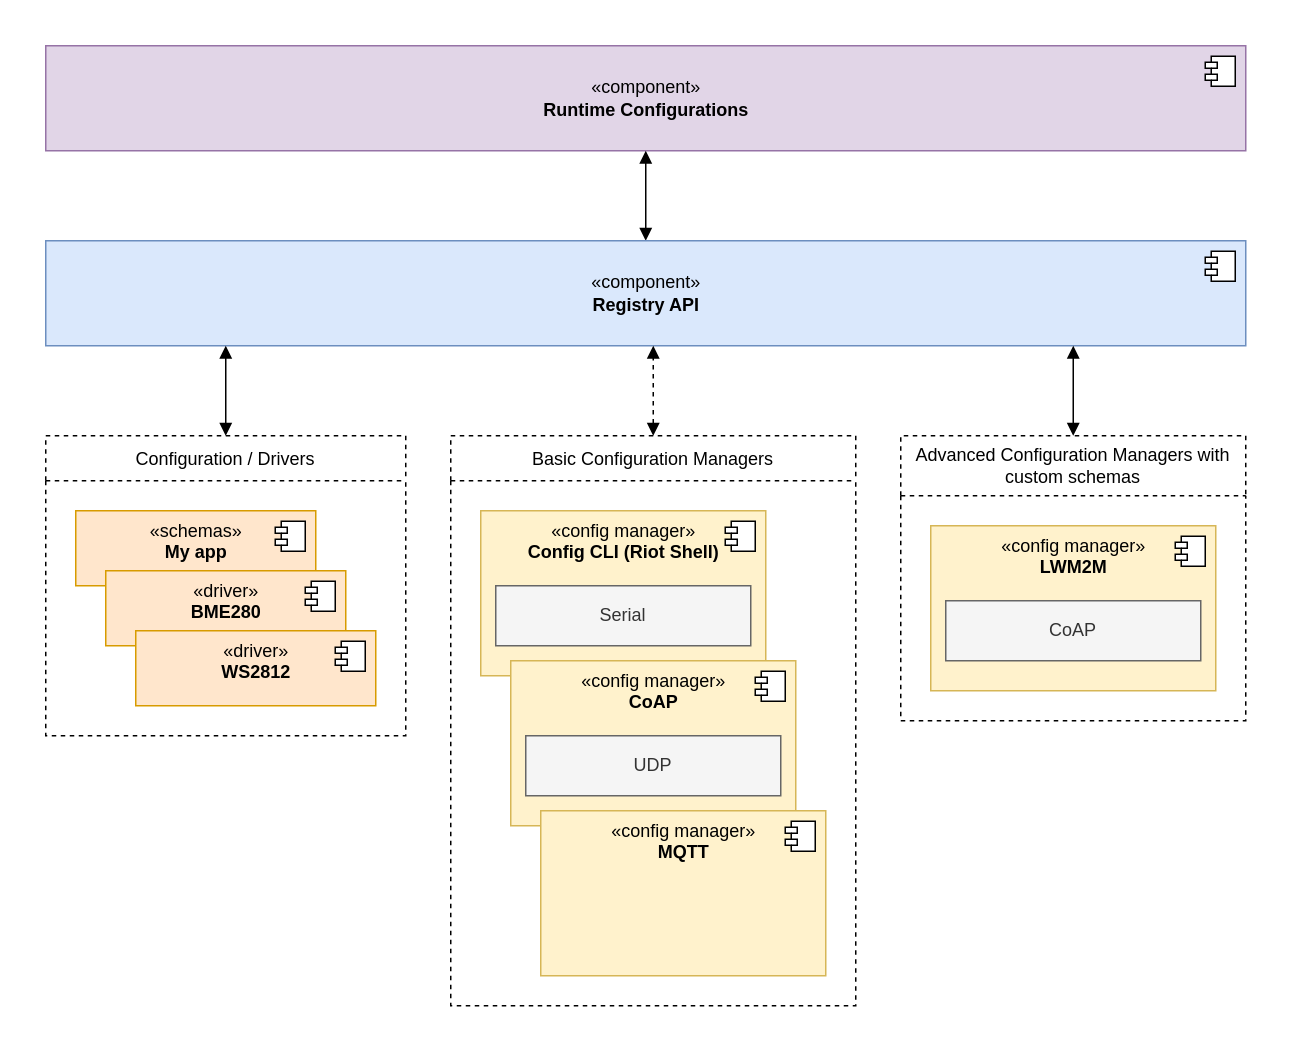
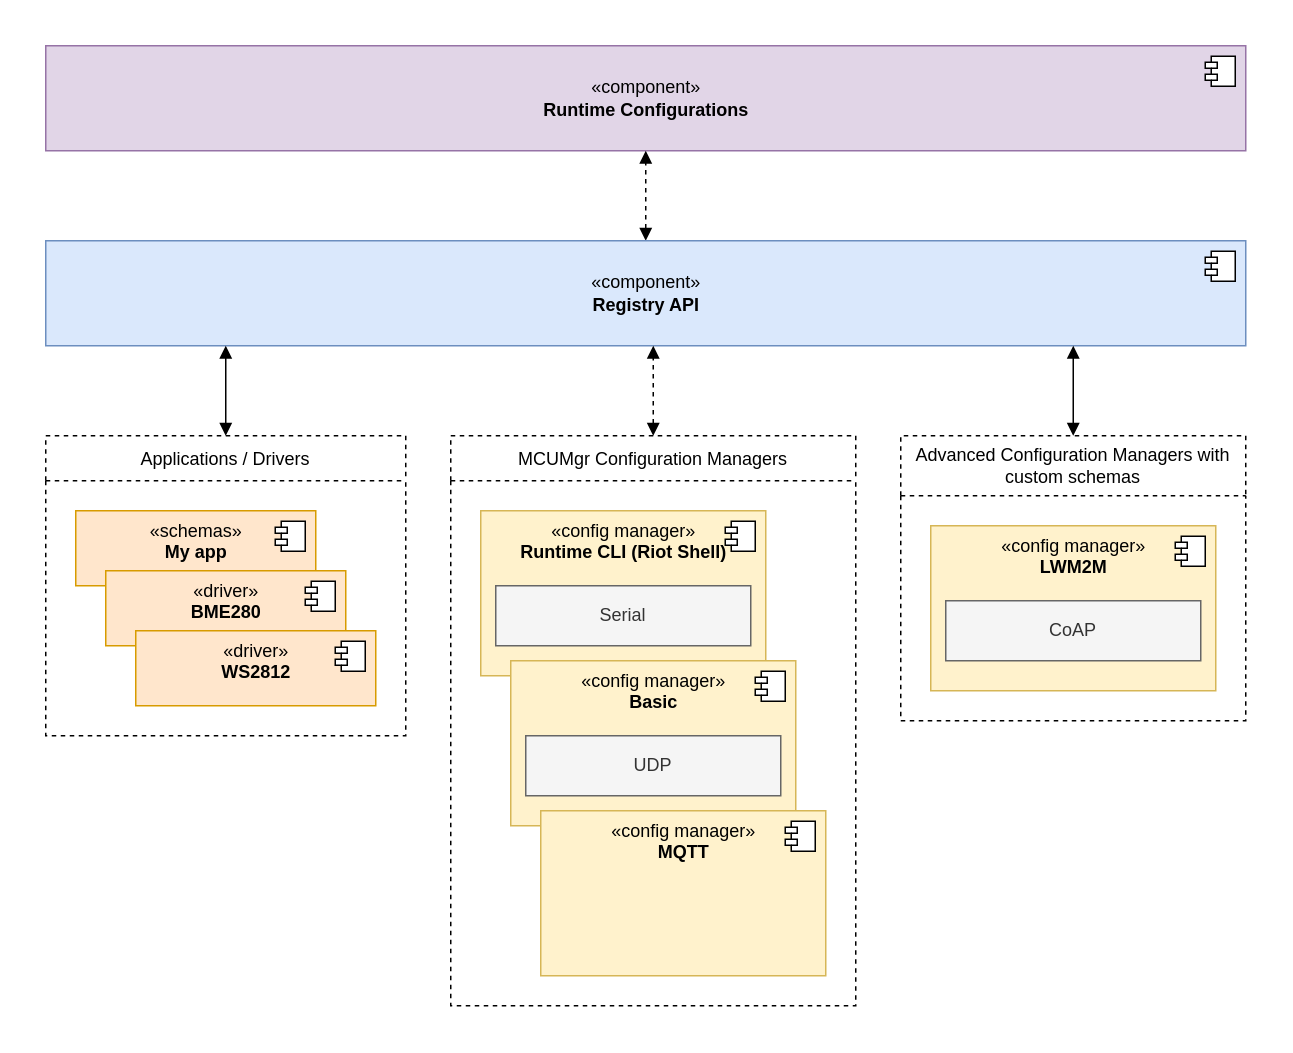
(646, 194) -> (646, 194)
(225, 459) -> (225, 459)
(653, 459) -> (653, 459)
(624, 543) -> (624, 543)
(654, 693) -> (654, 693)
